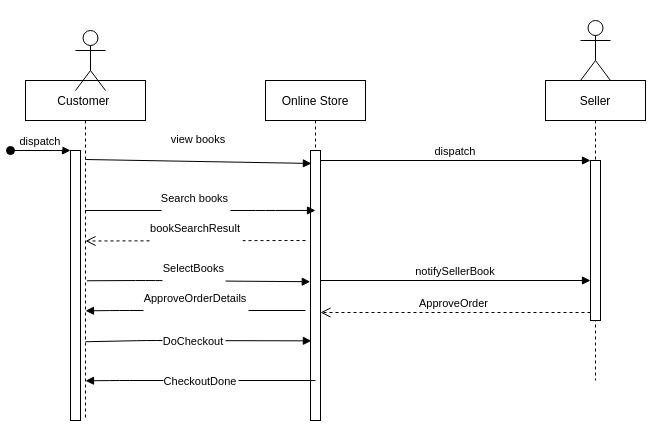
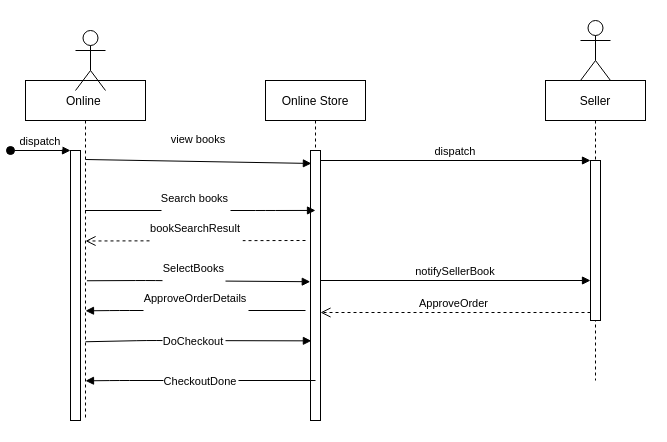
(85, 101) -> (85, 101)
